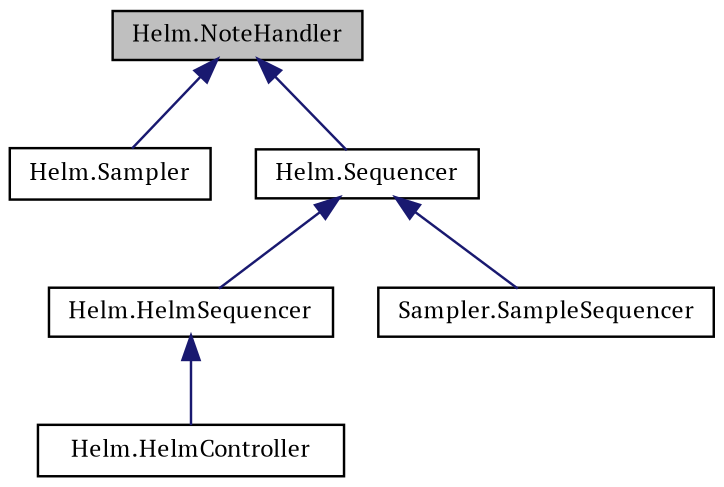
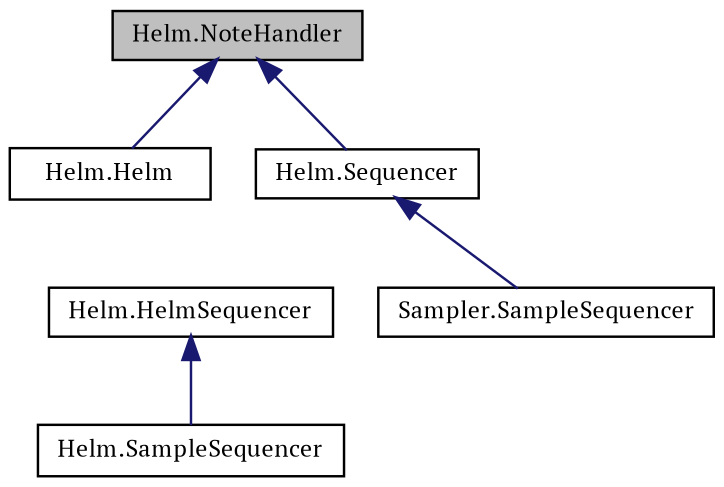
(110, 174) -> (110, 174)
(270, 250) -> none
(191, 451) -> (191, 451)
